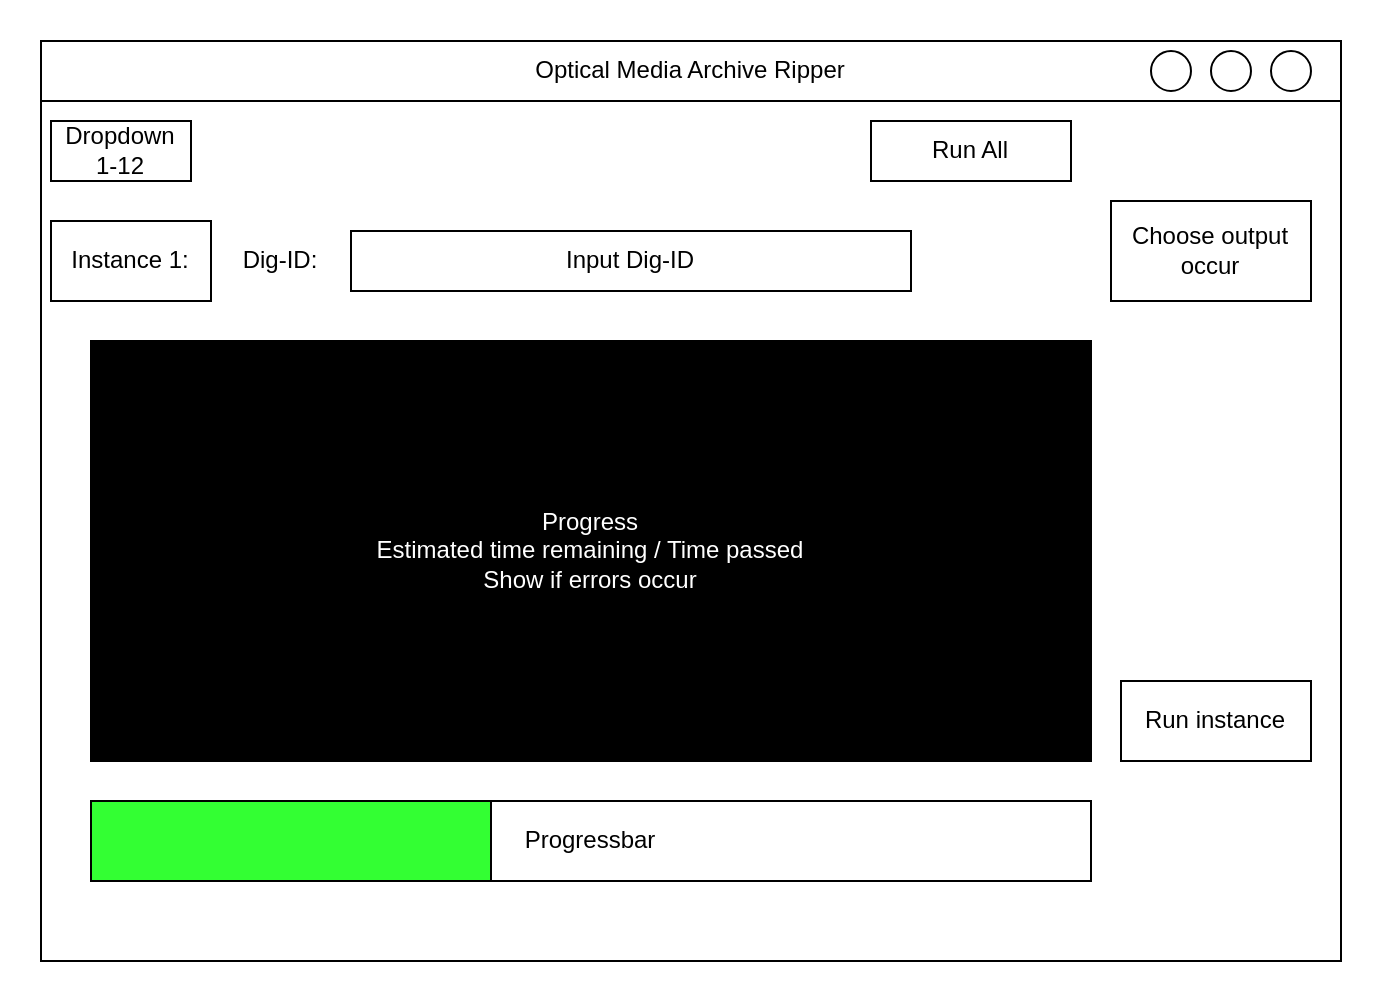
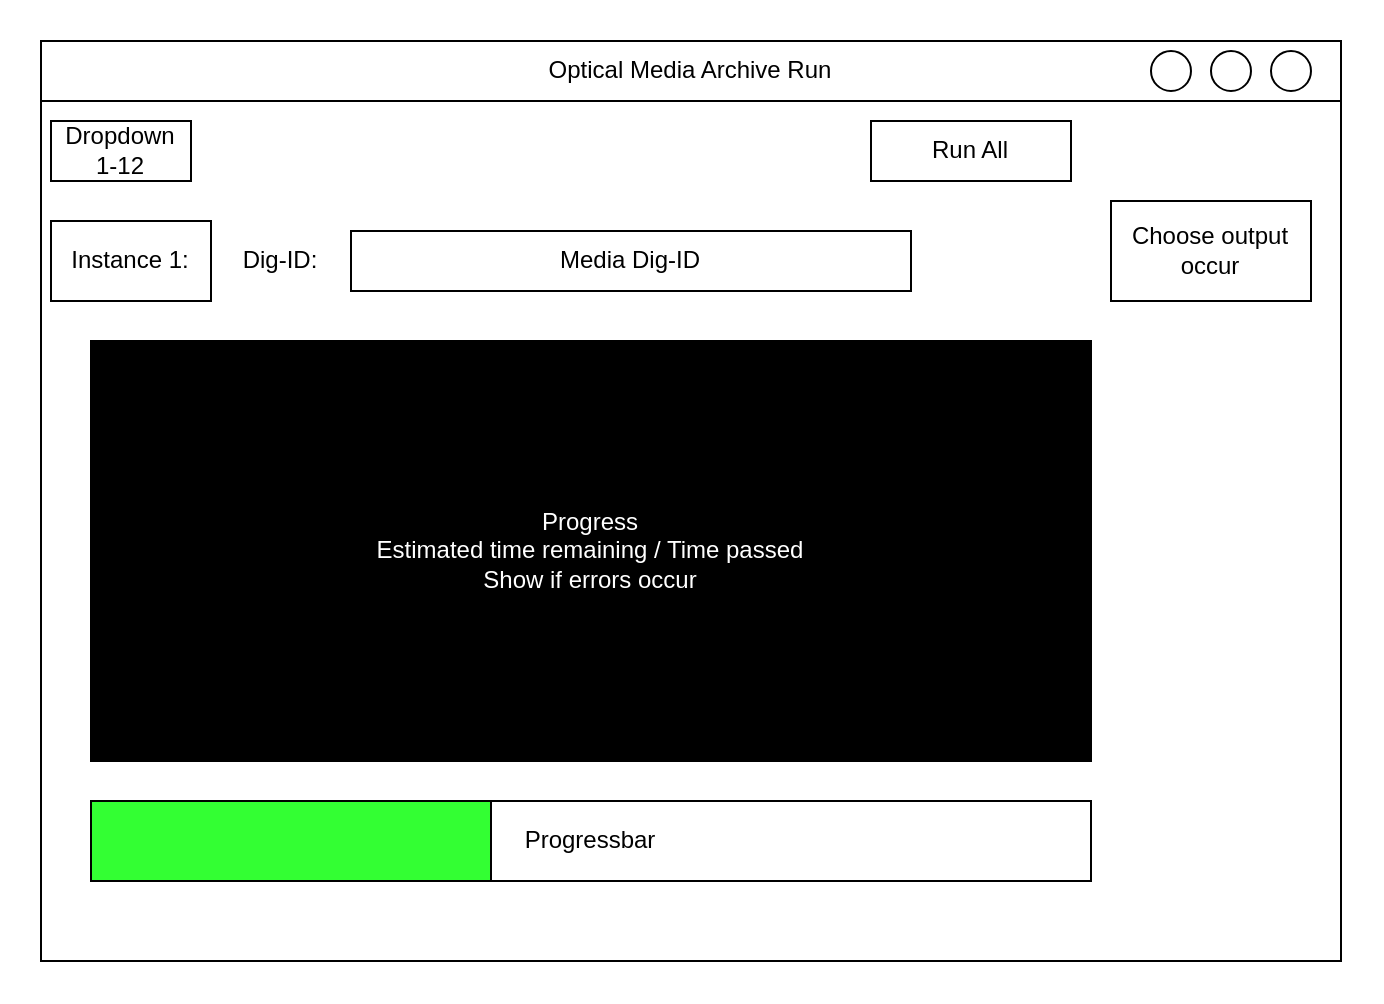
(691, 71) -> (691, 71)
(631, 261) -> (631, 261)
(1216, 721) -> none
